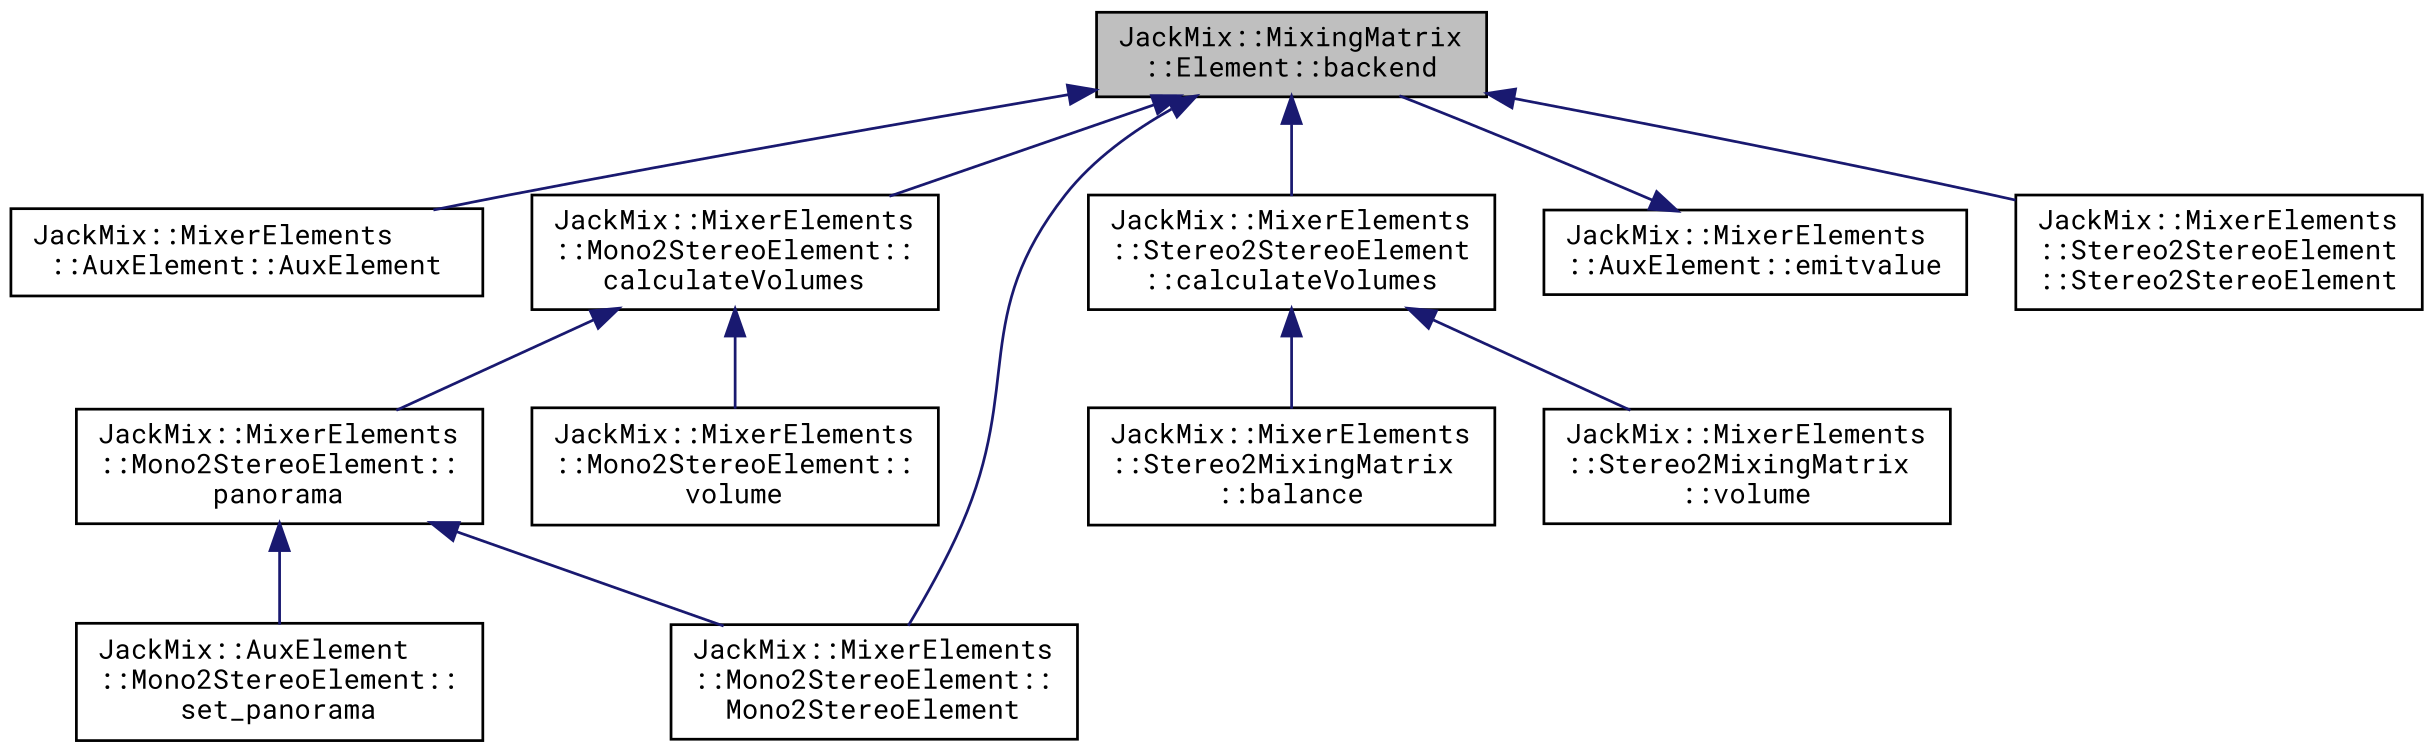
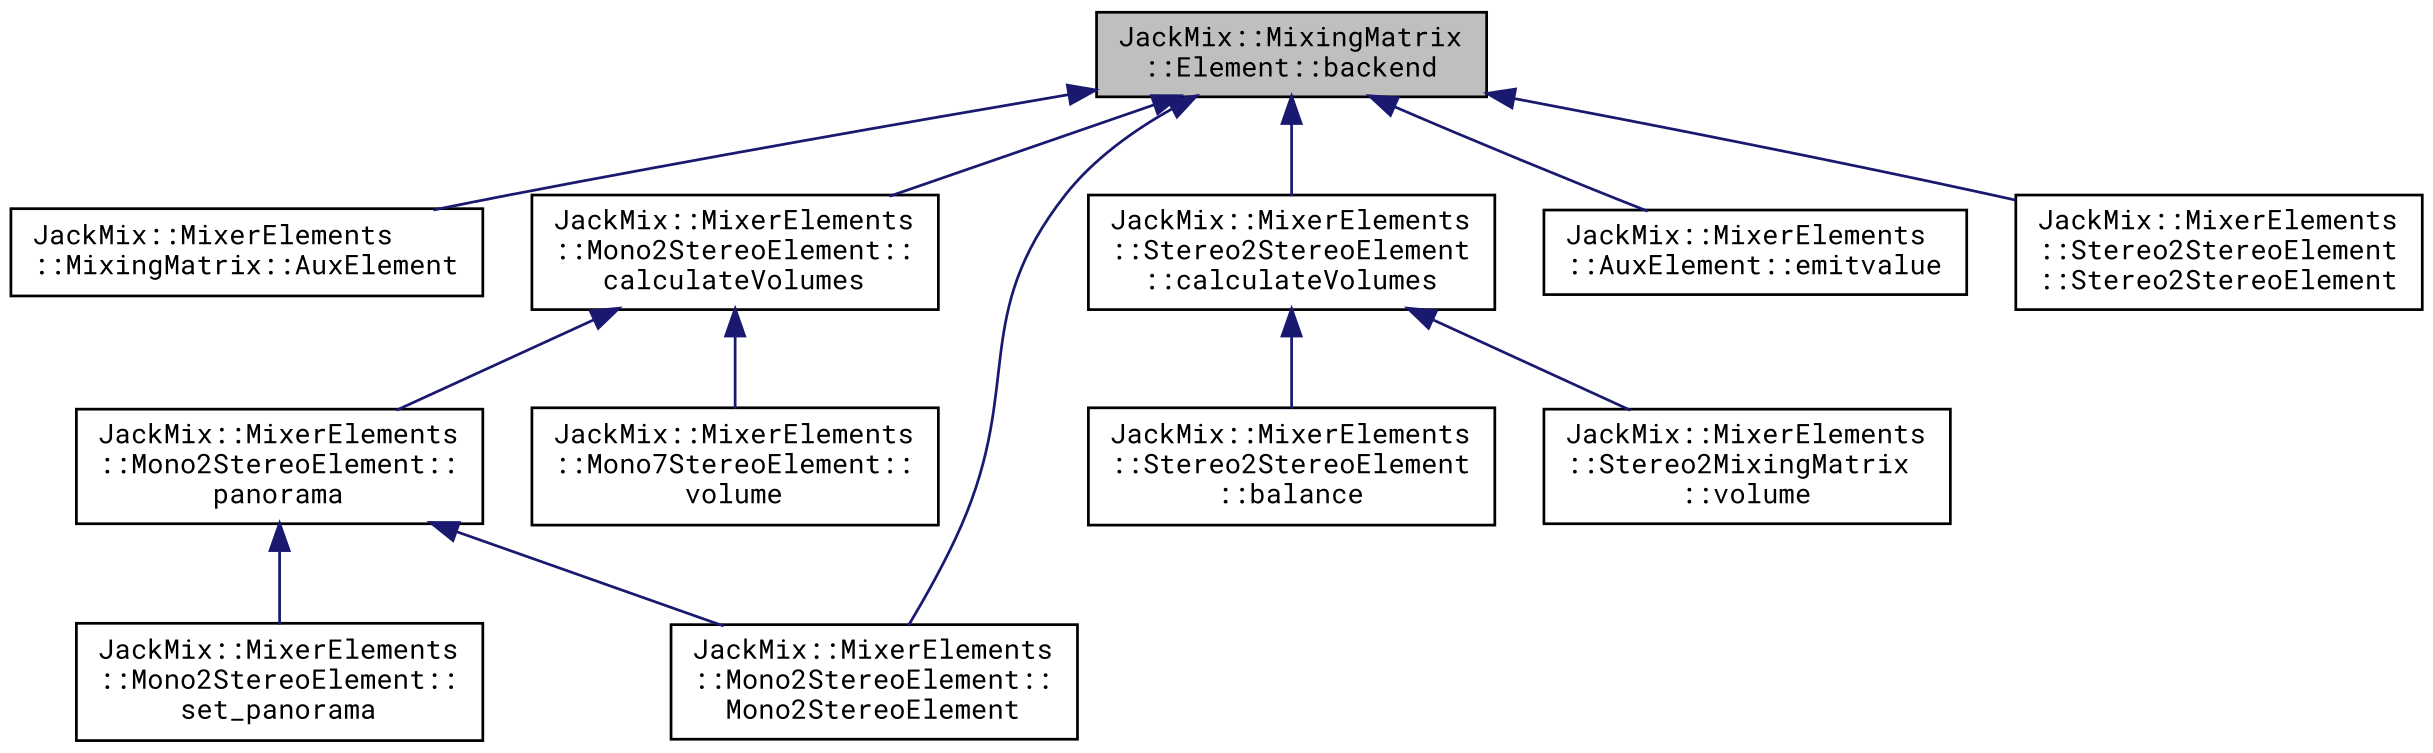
(1526, 147) -> (1521, 160)
(247, 252) -> (247, 252)
(735, 466) -> (735, 466)
(1292, 466) -> (1292, 466)
(280, 682) -> (280, 682)
